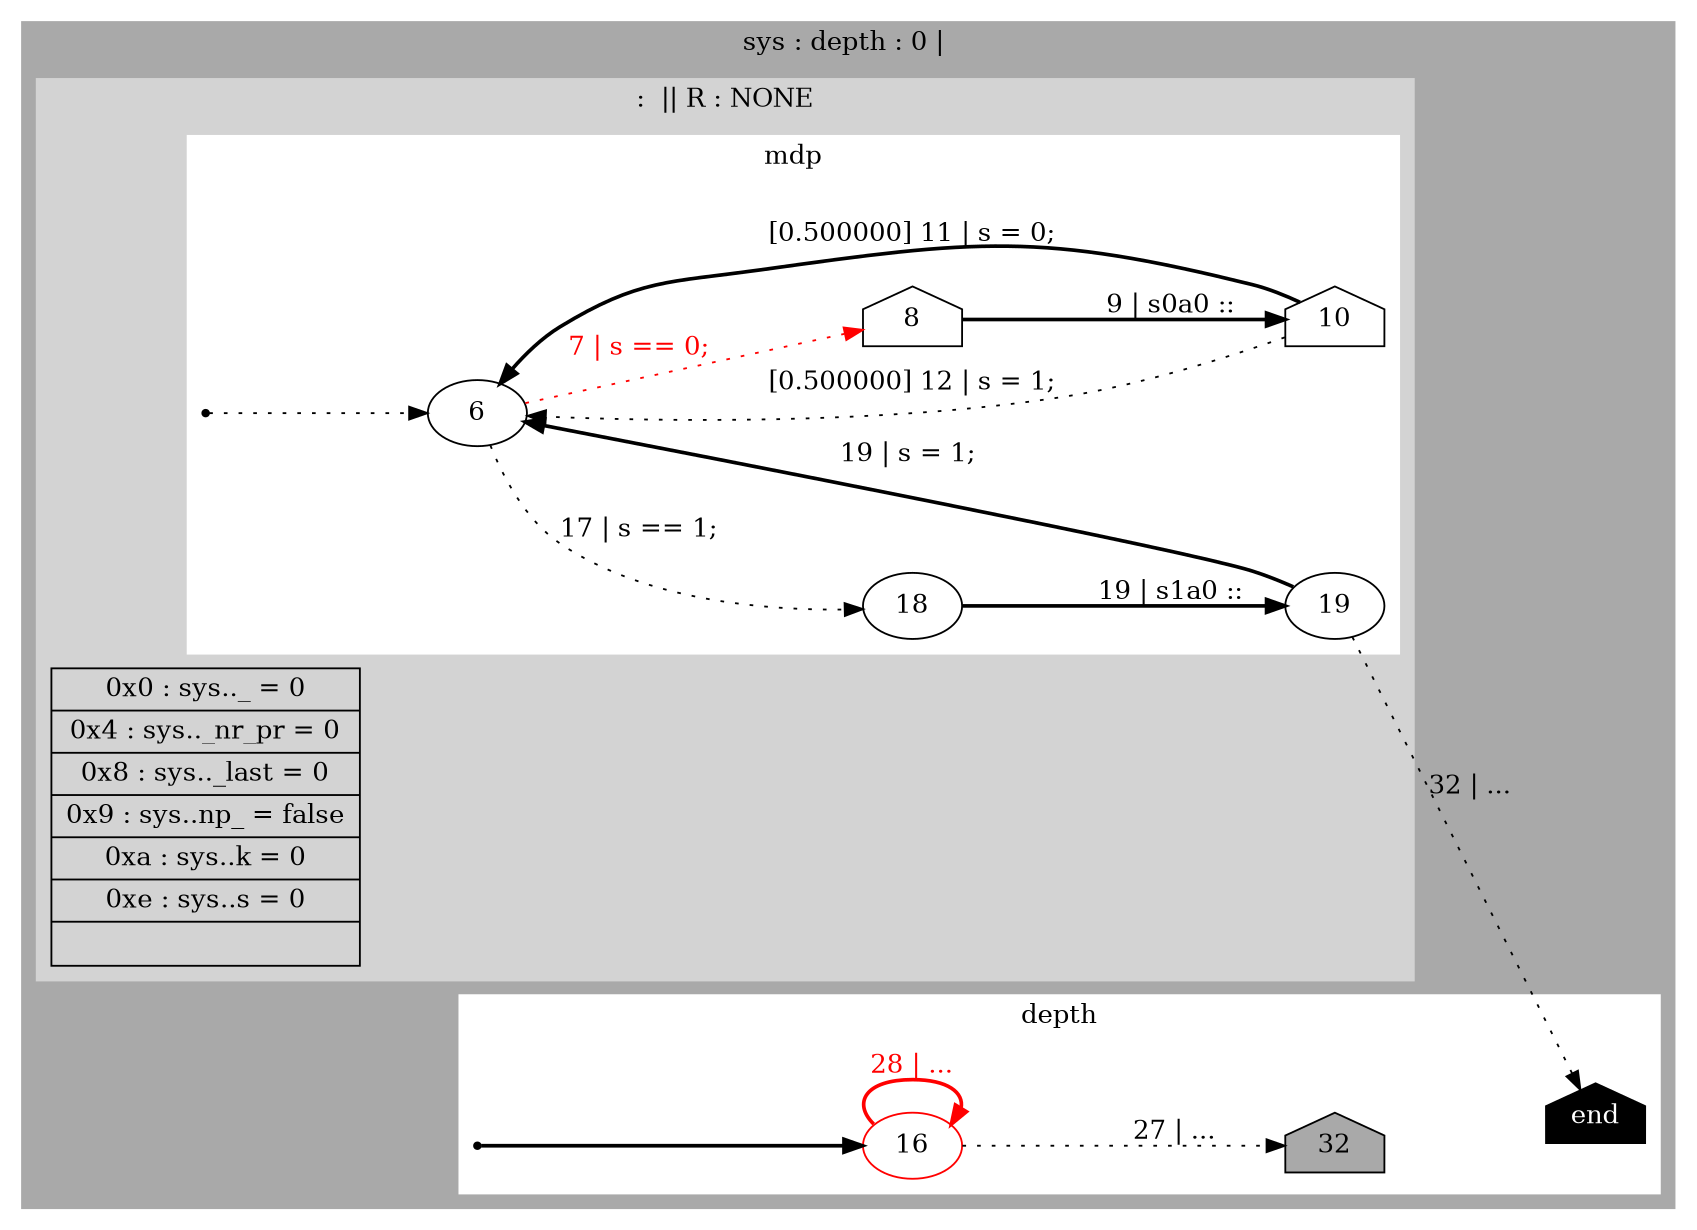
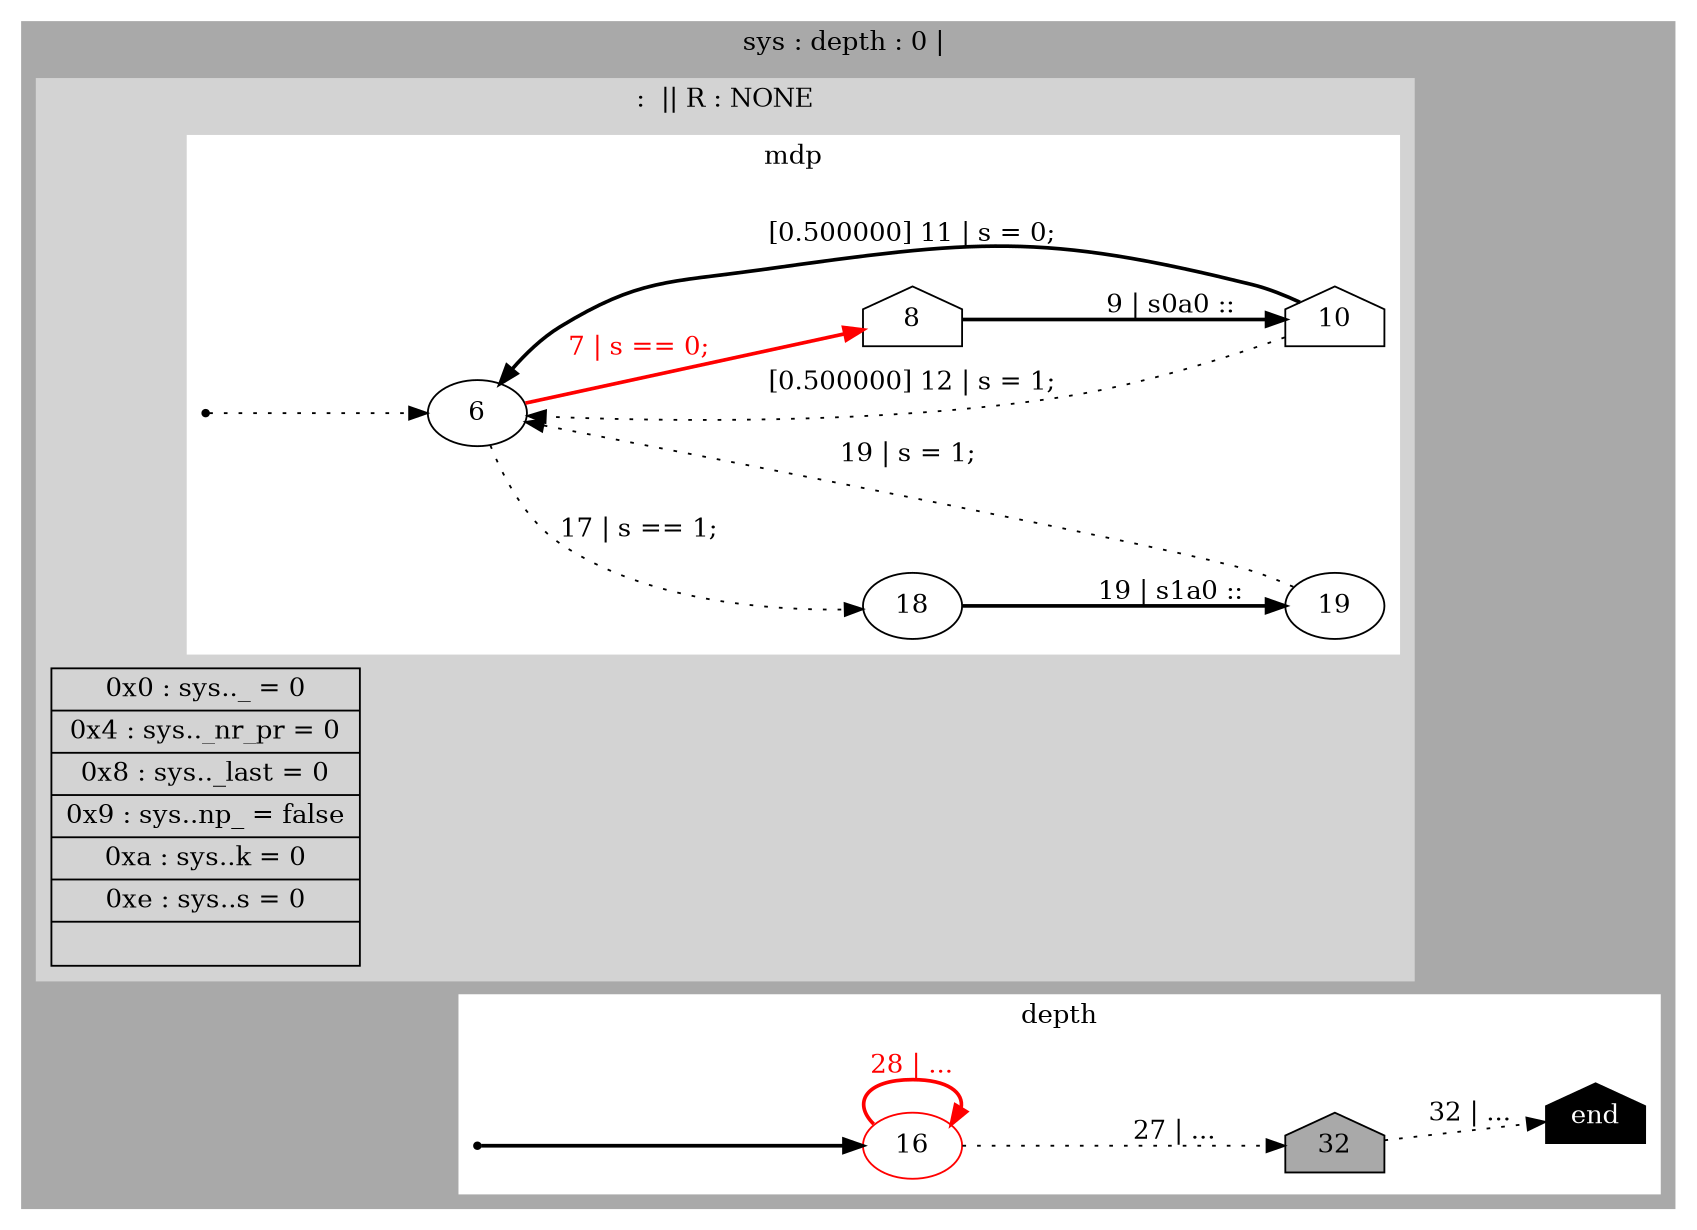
(685, 368) -> (685, 368)
(920, 499) -> (920, 499)
(1462, 855) -> (1456, 1132)
